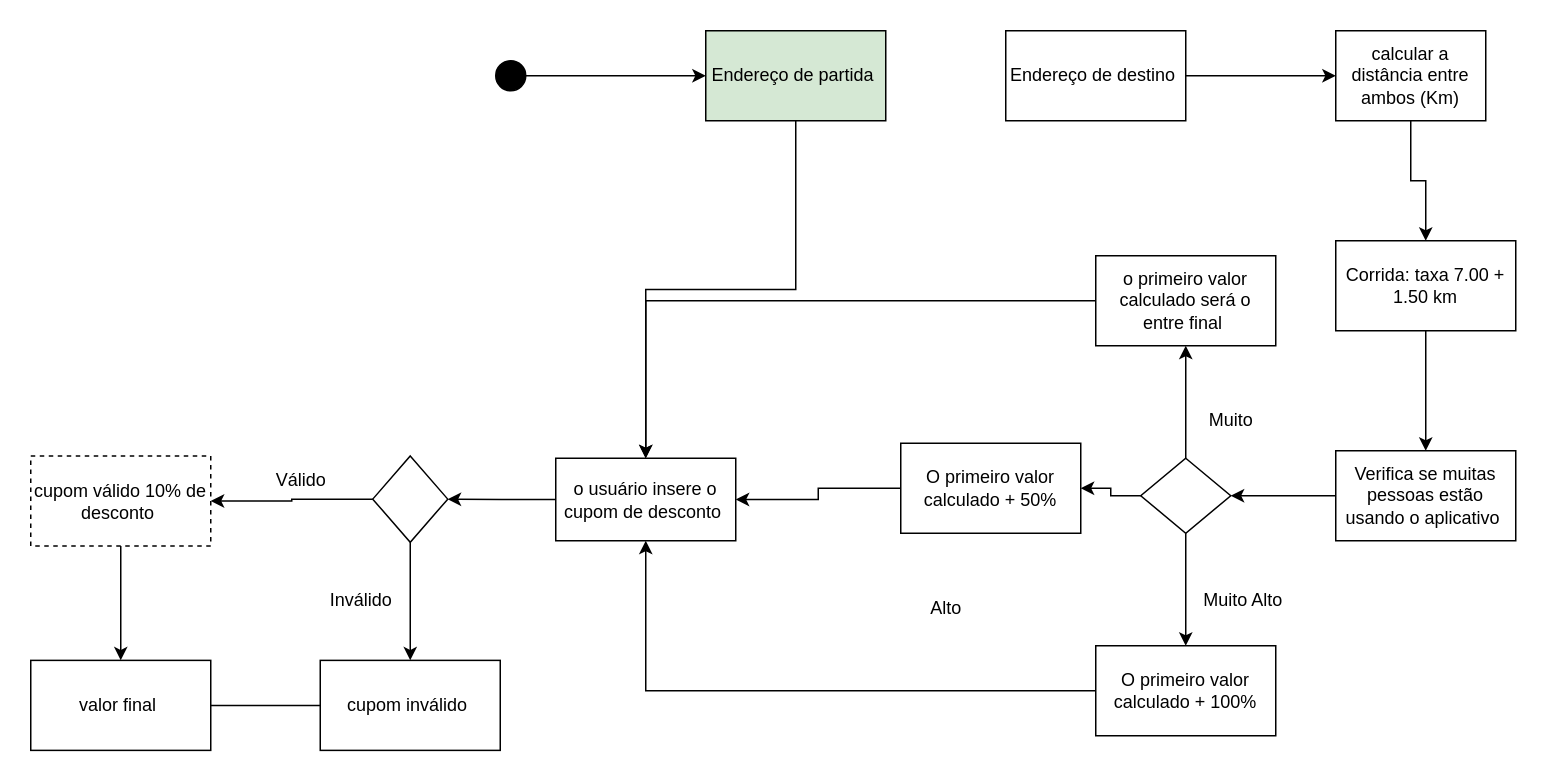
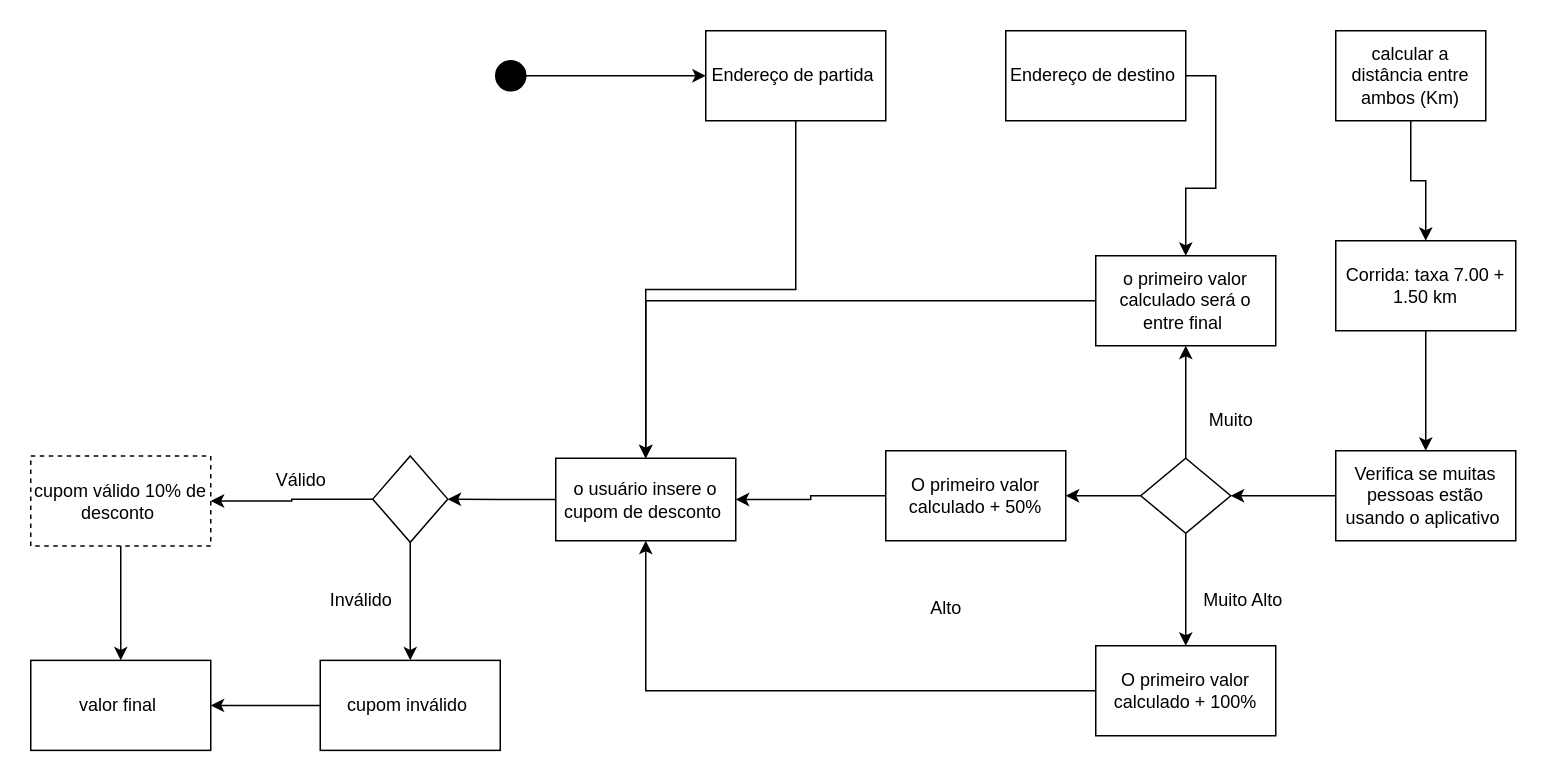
(796, 76) -> (796, 76)
(1269, 76) -> (1216, 174)
(991, 488) -> (976, 496)
(217, 705) -> (222, 705)
